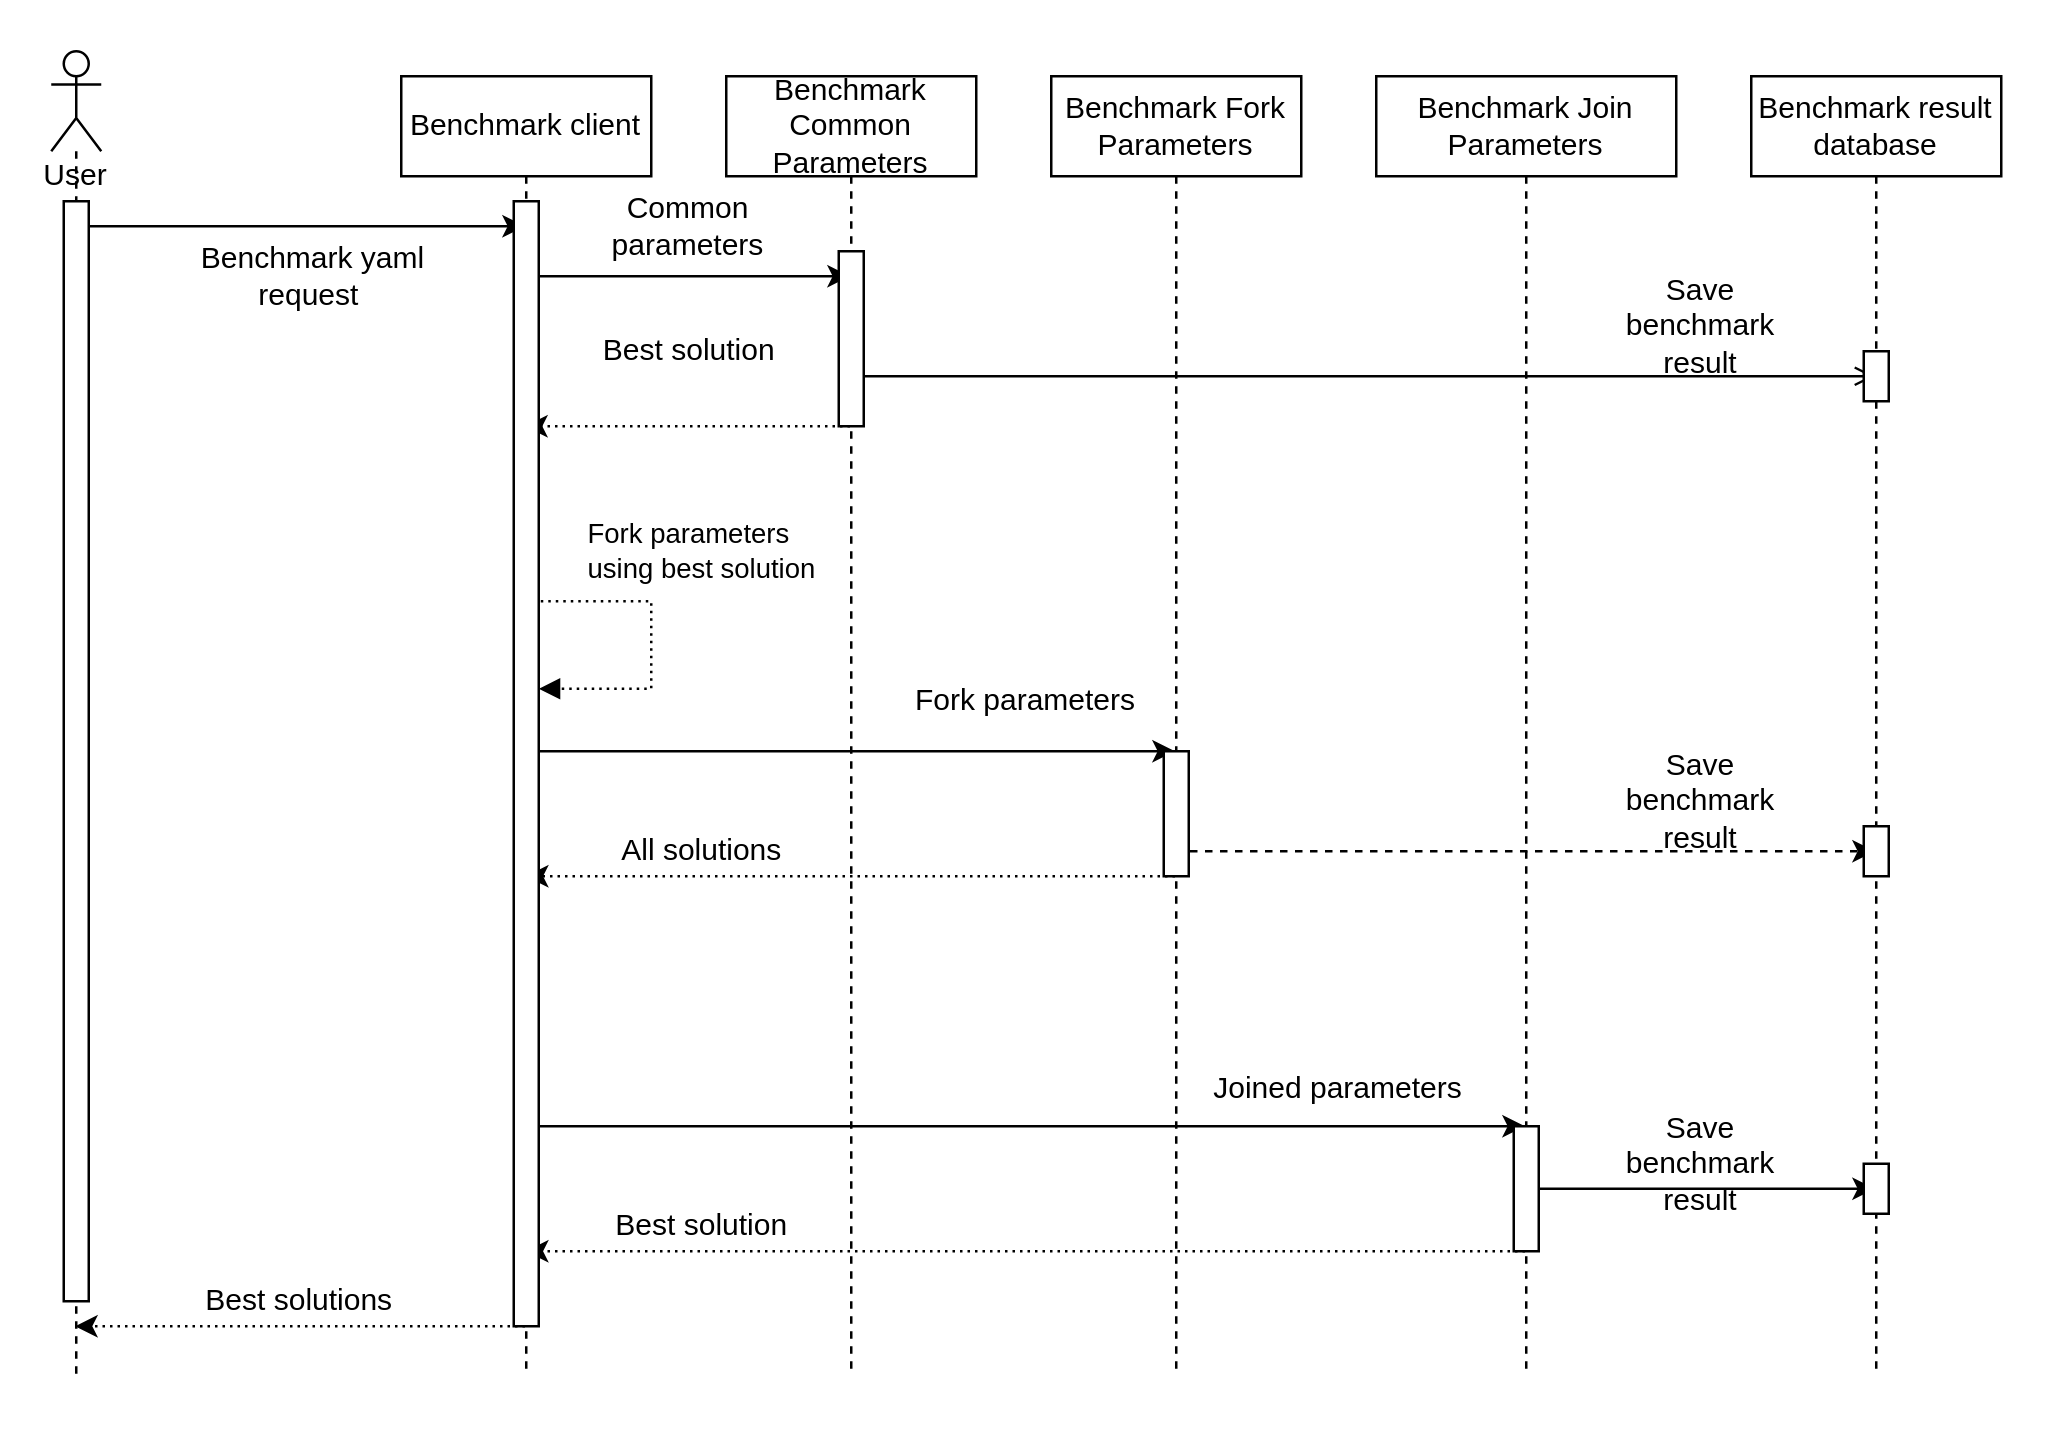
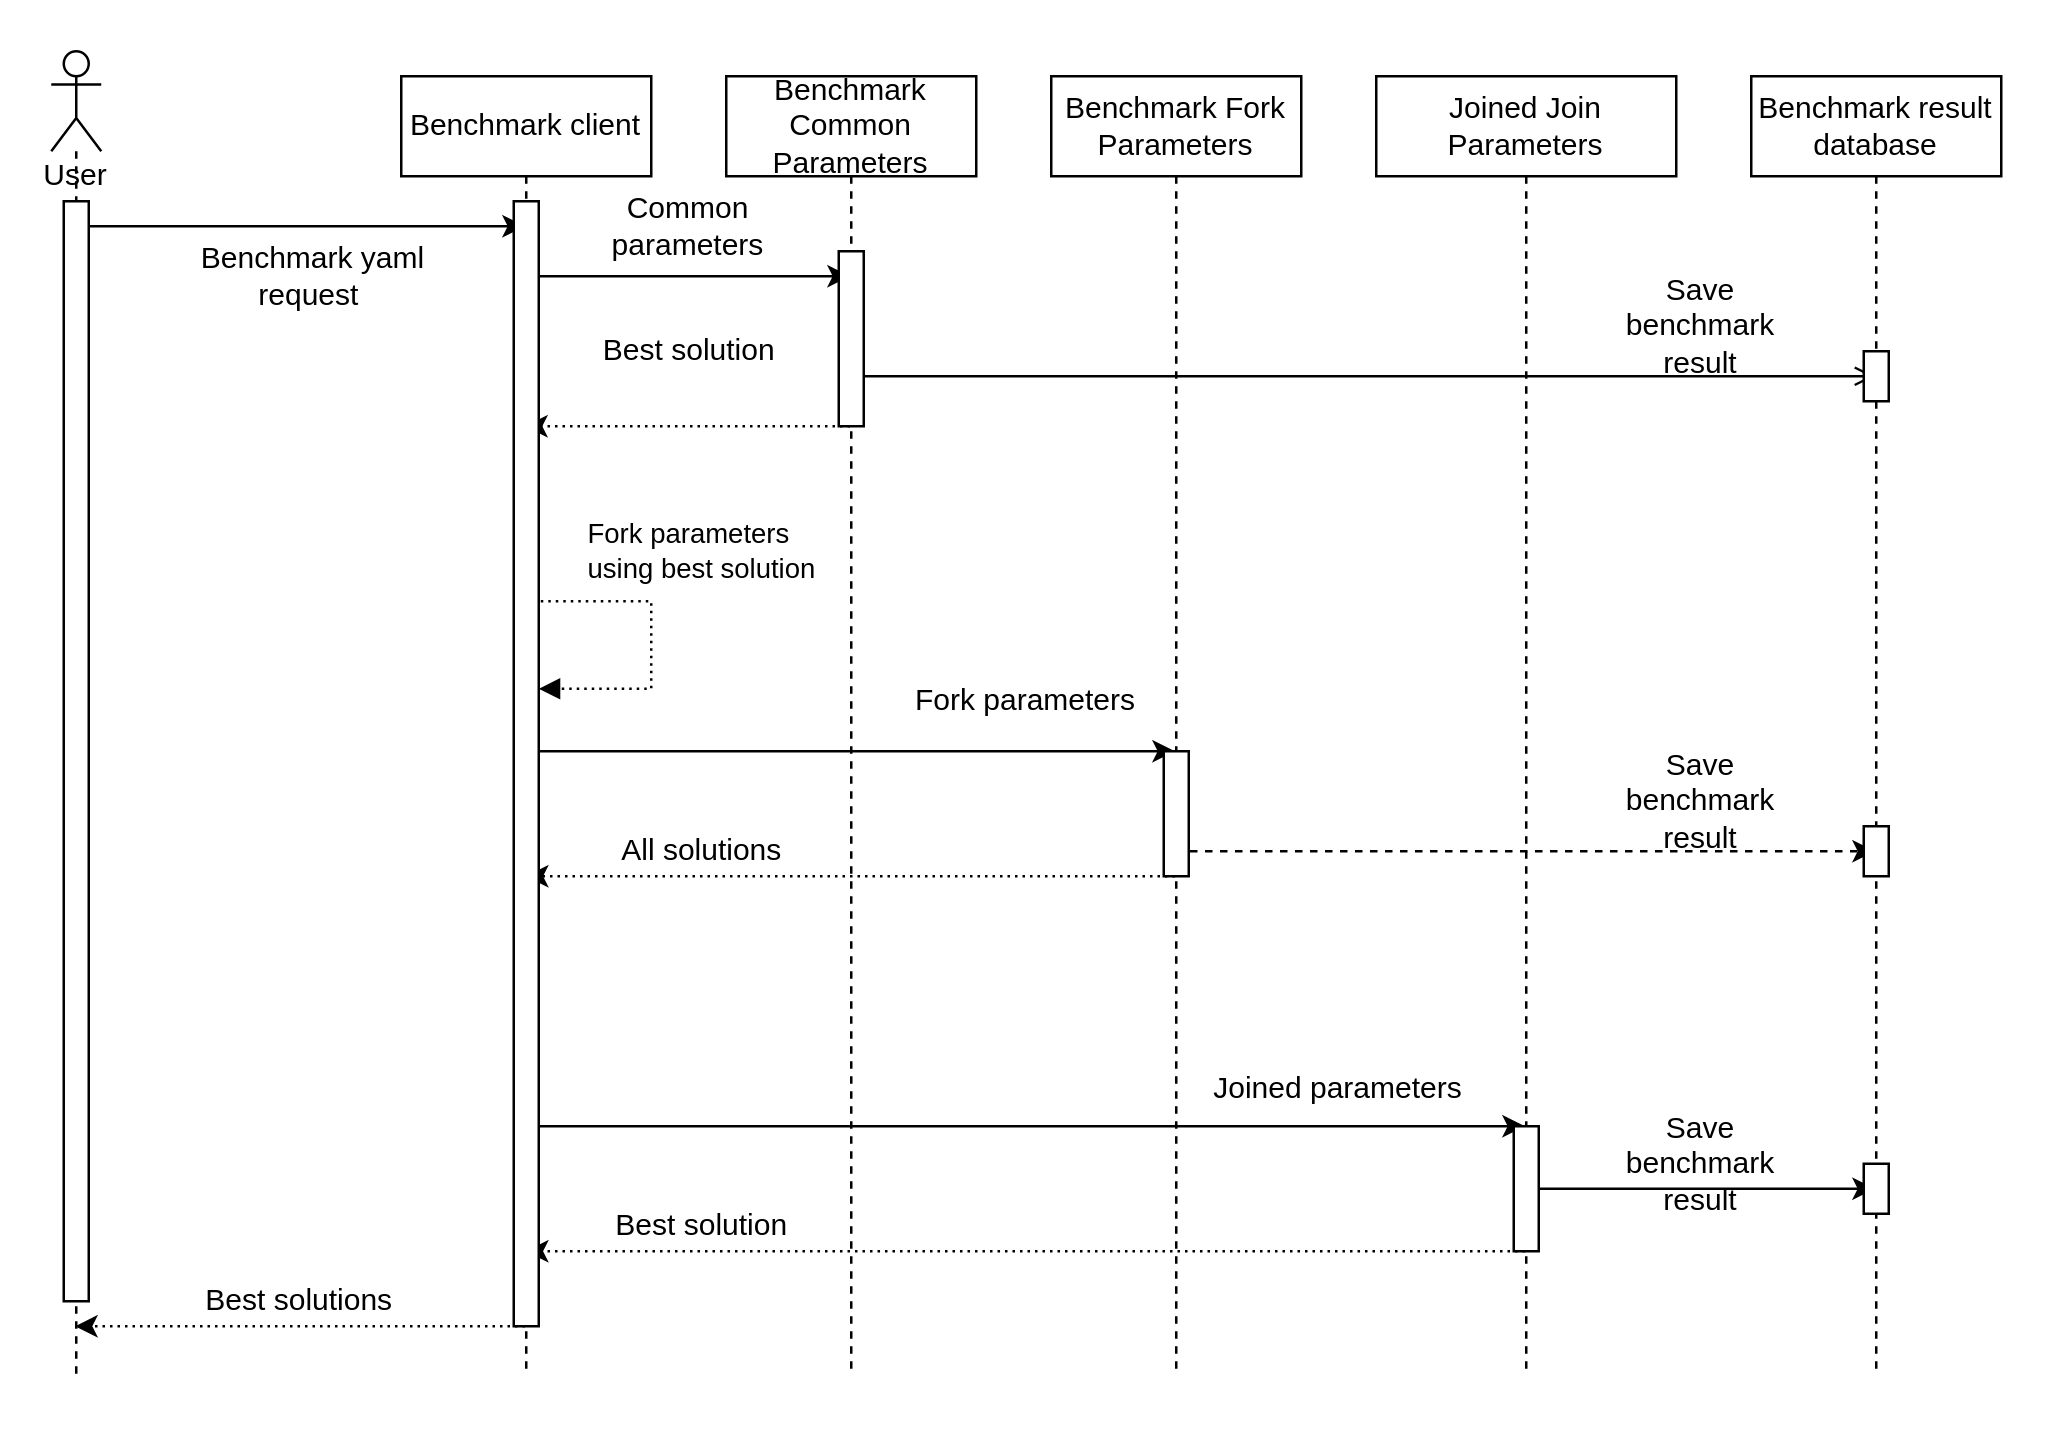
(1526, 126) -> (1526, 126)
